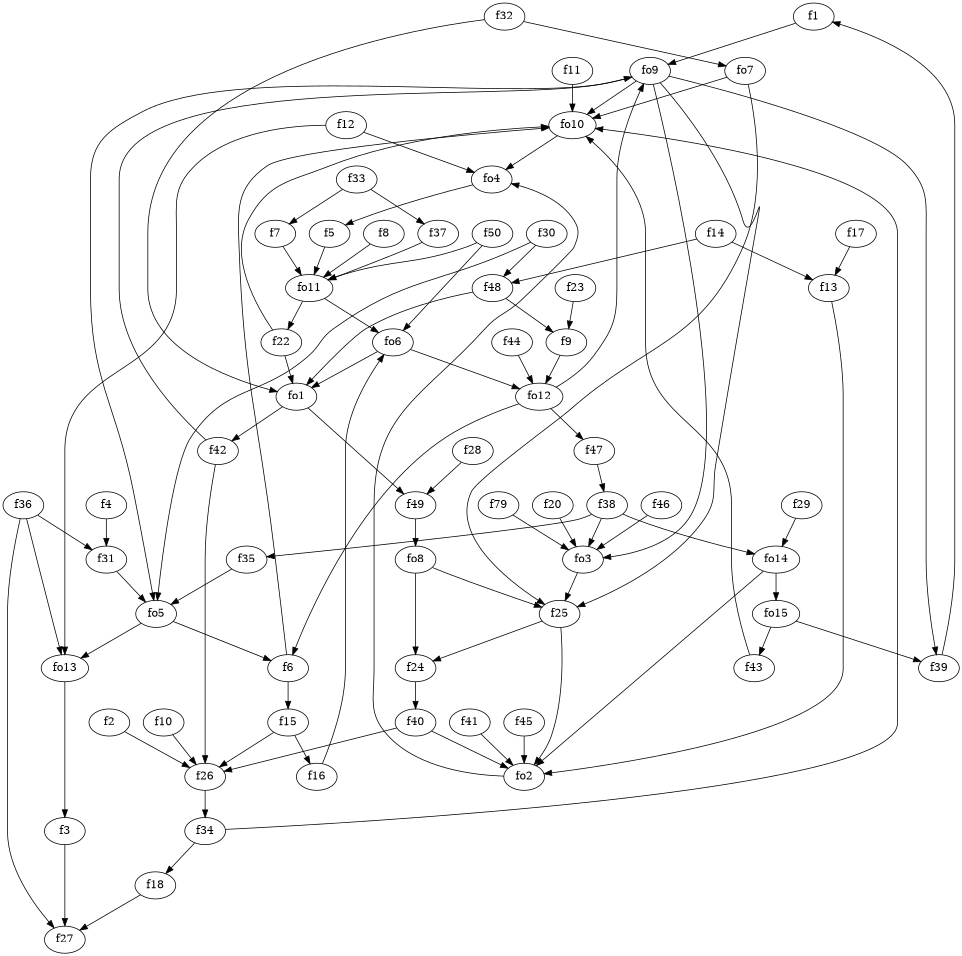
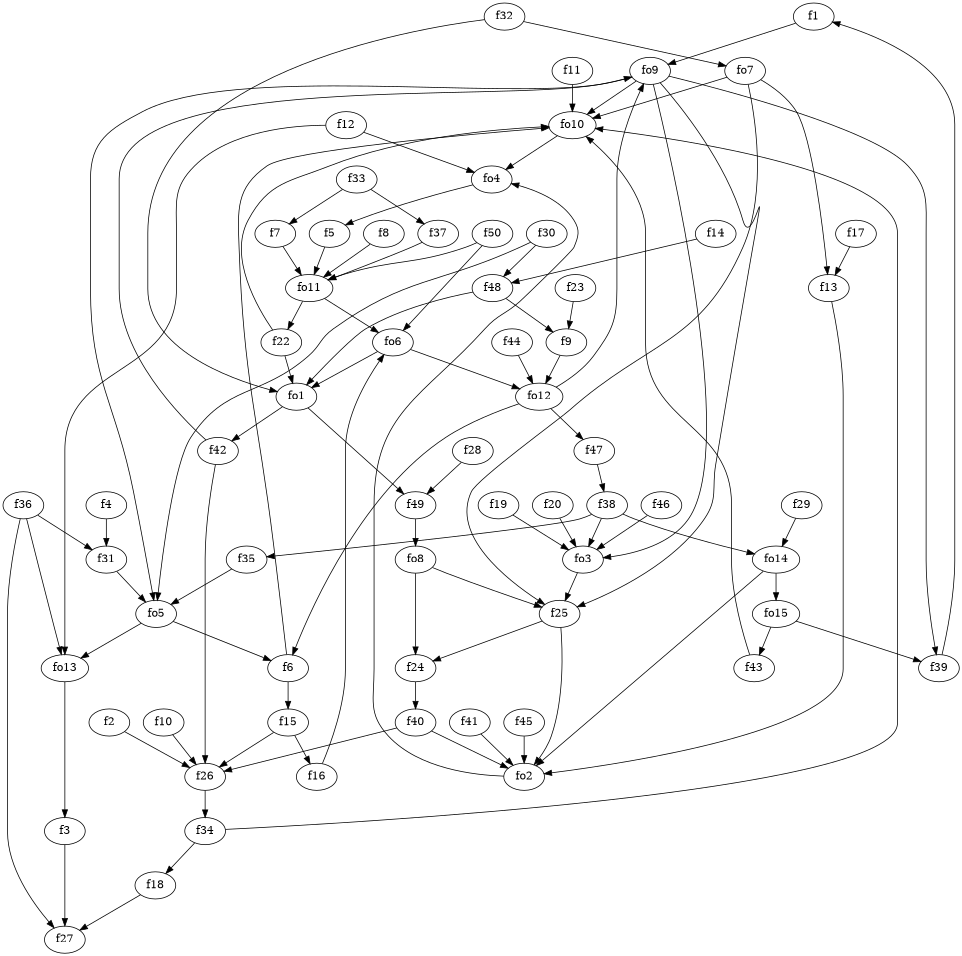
(769, 259) -> (812, 164)
(499, 505) -> (499, 505)
